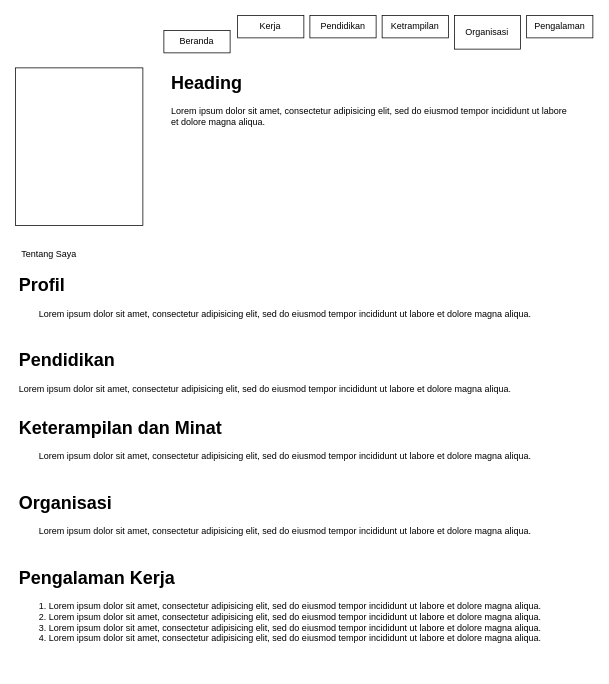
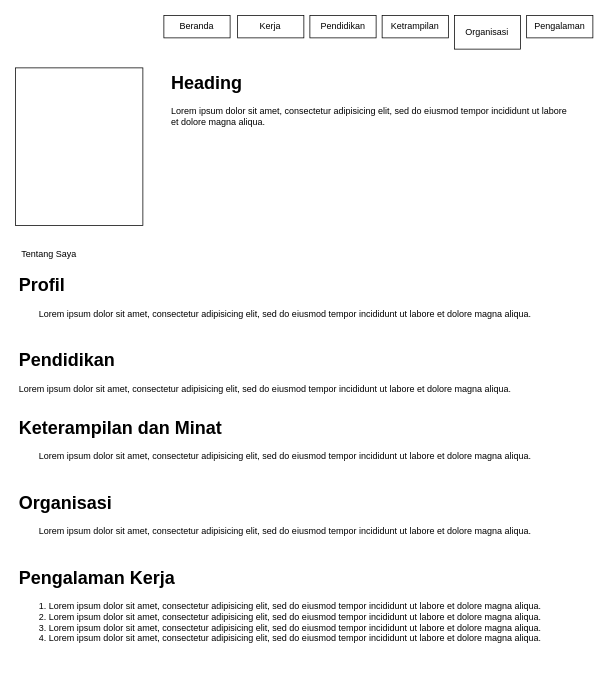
(197, 42) -> (197, 27)
